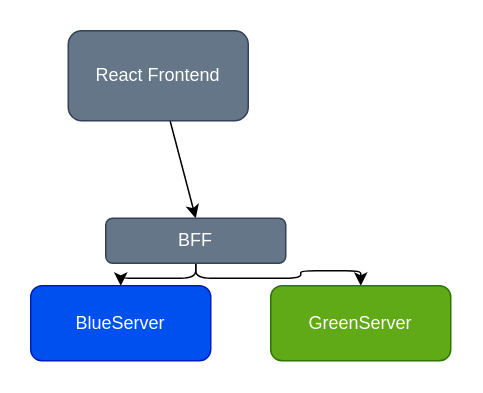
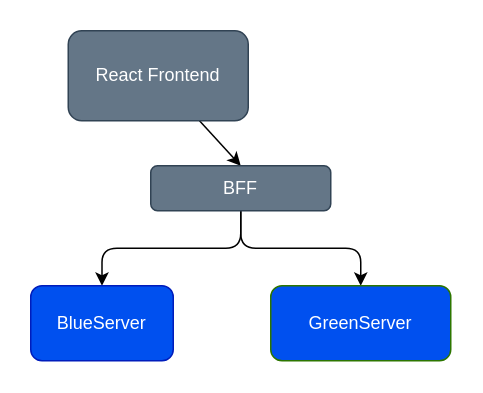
(196, 241) -> (241, 188)
(121, 323) -> (102, 323)
(361, 323) -> (361, 323)
